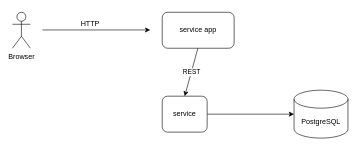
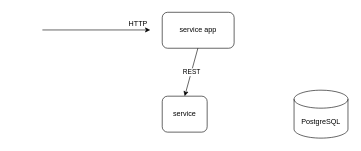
(90, 24) -> (138, 24)
(21, 30) -> none
(288, 114) -> none
